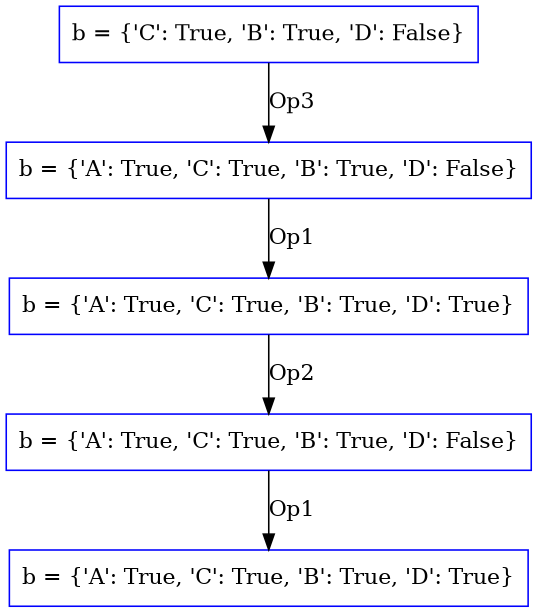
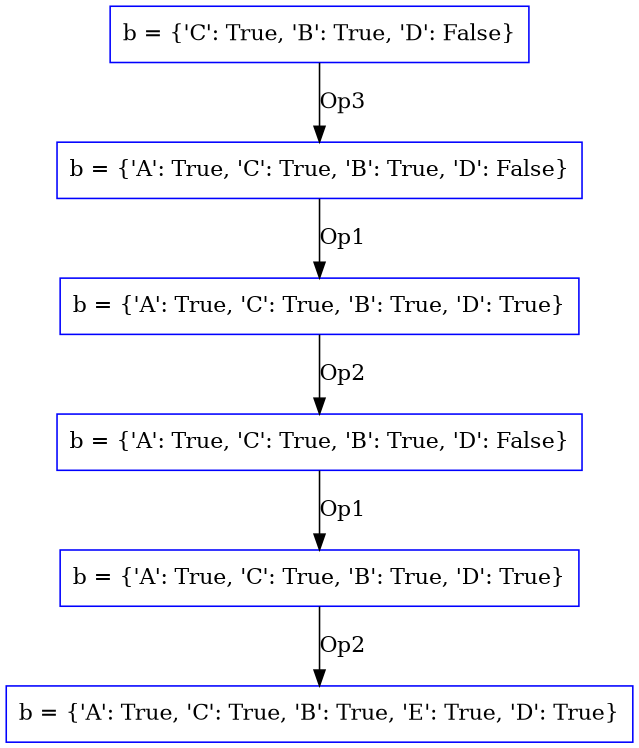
none -> (320, 714)
